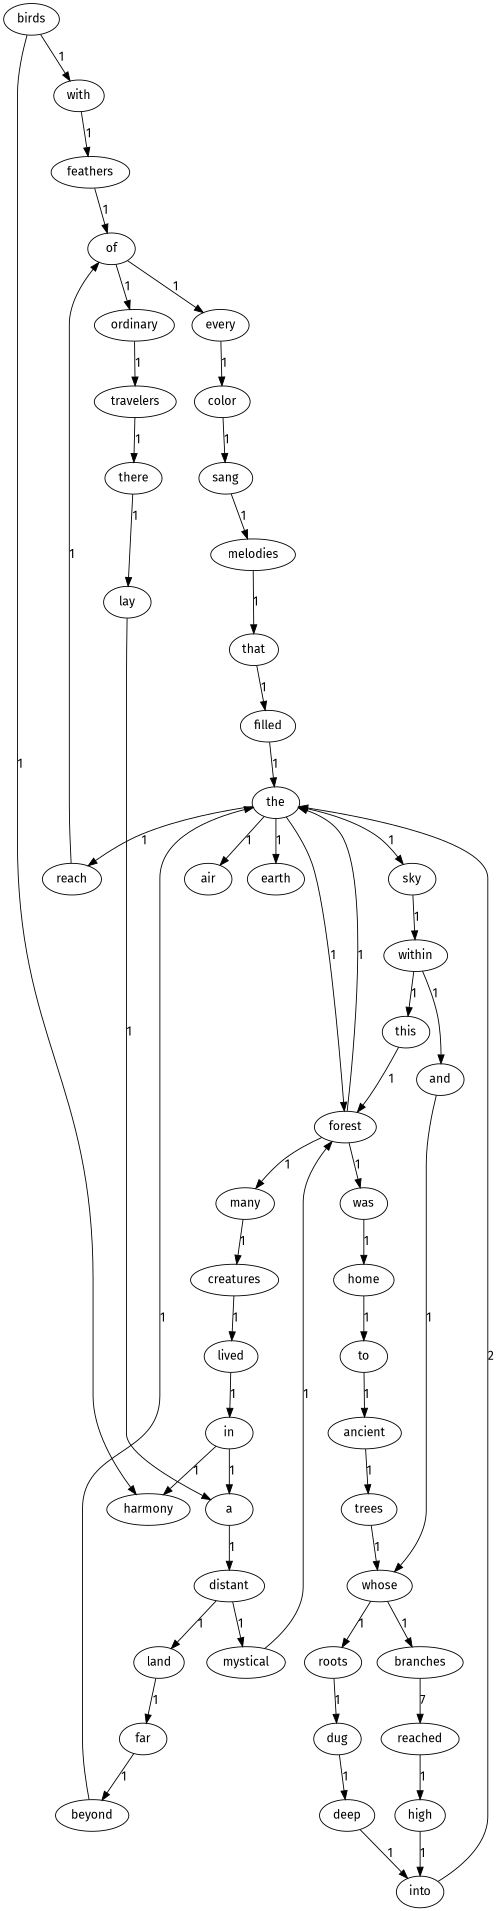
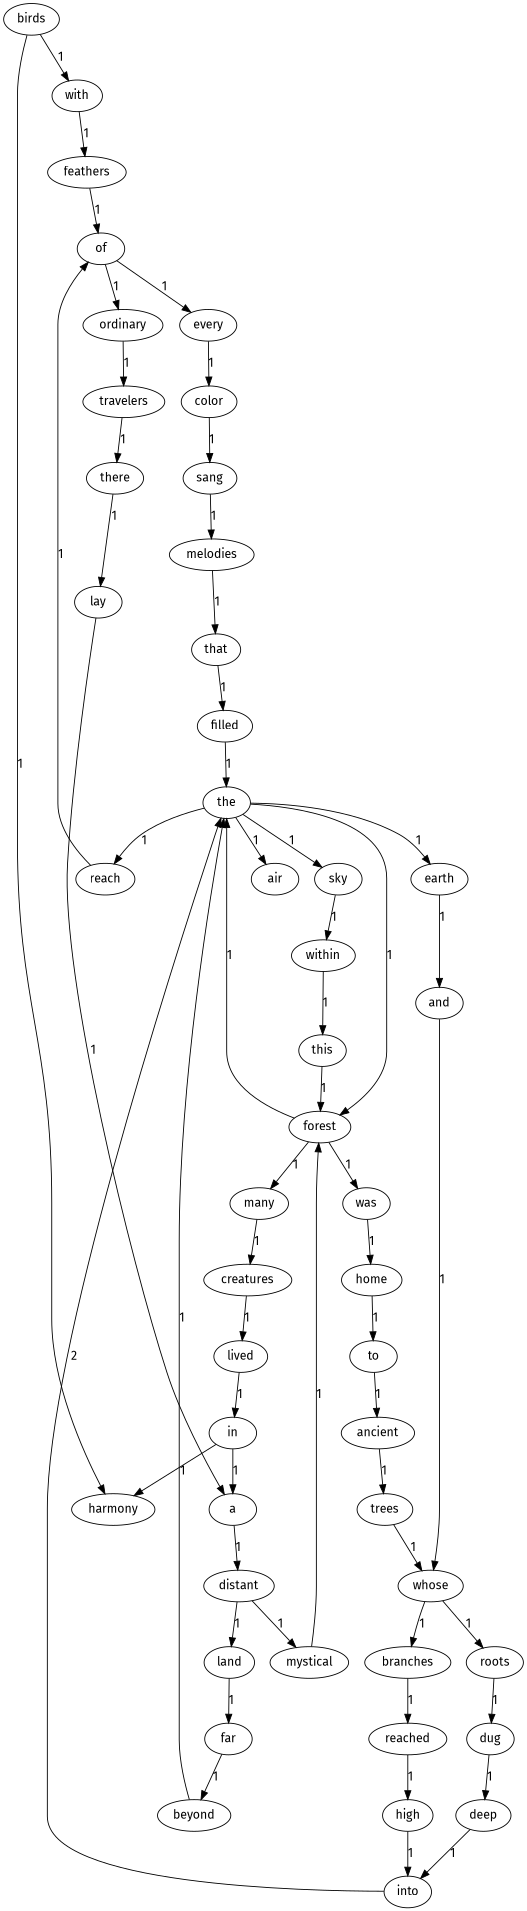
(437, 1012) -> (439, 937)
(423, 1701) -> (411, 1701)
